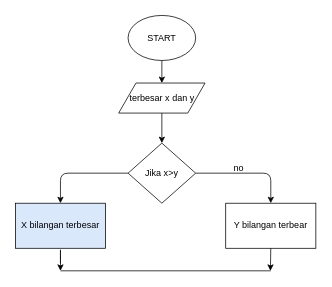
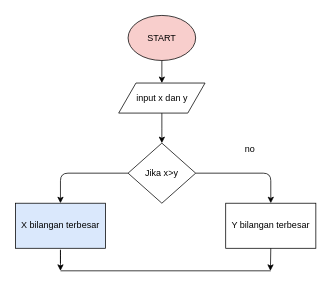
(162, 38) -> (162, 38)
(162, 98) -> (162, 98)
(238, 168) -> (249, 149)
(270, 225) -> (270, 225)
